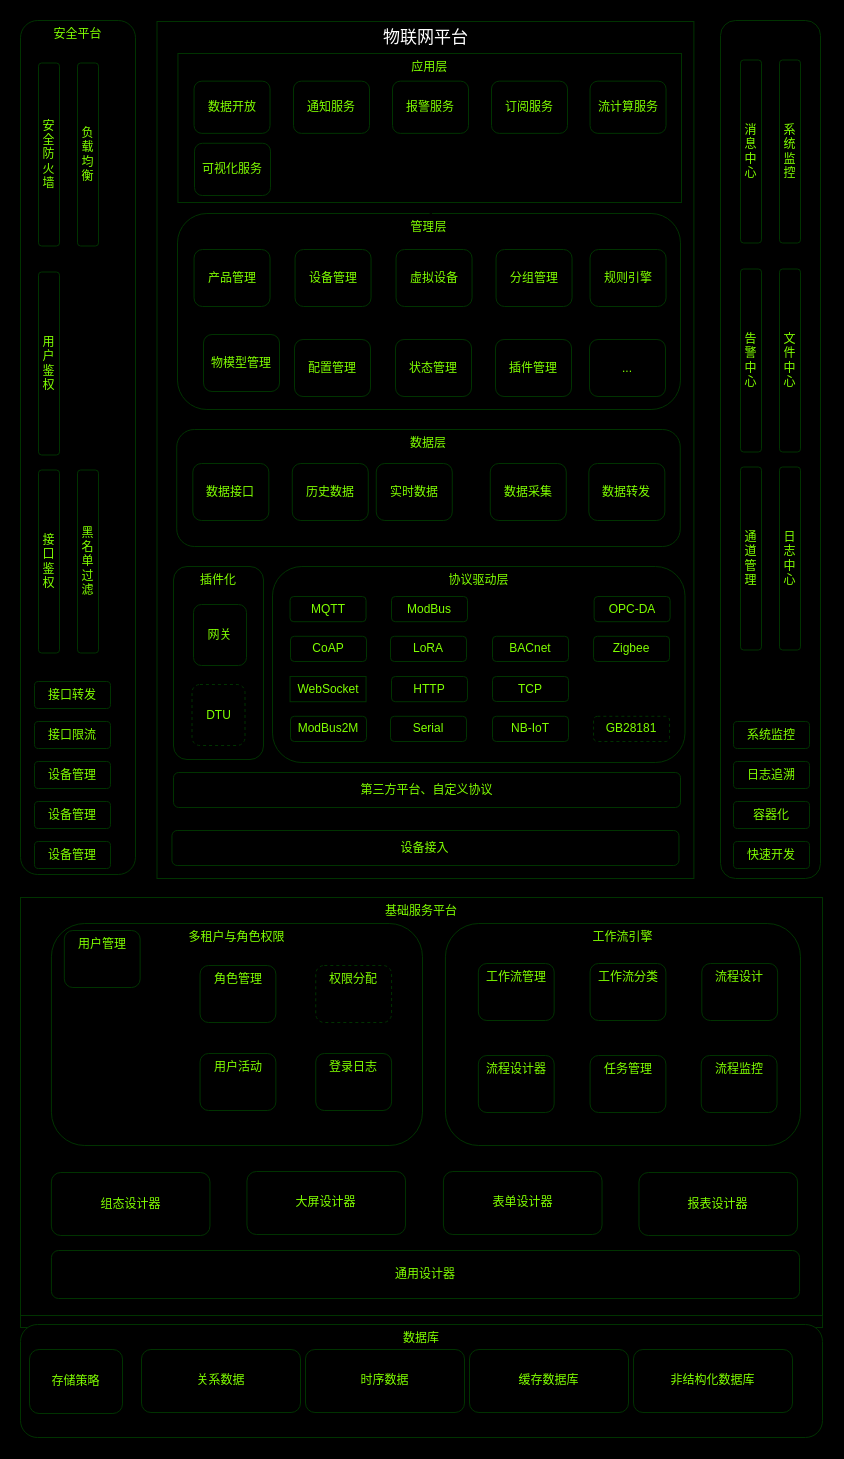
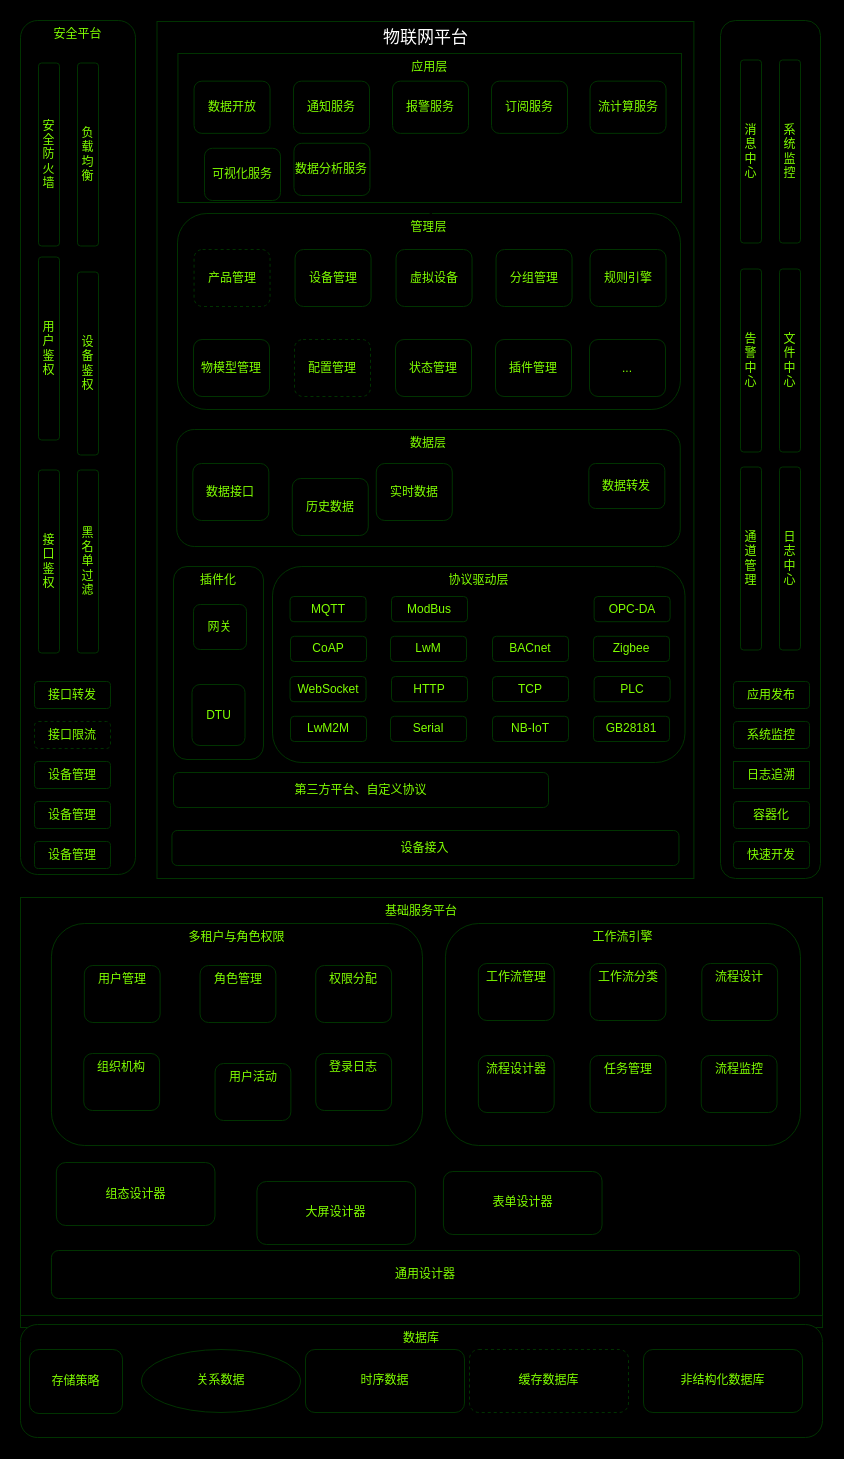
(233, 169) -> (243, 174)
none -> (332, 169)
(232, 278) -> (232, 278)
(242, 363) -> (232, 368)
(49, 364) -> (49, 349)
none -> (88, 364)
(333, 368) -> (333, 368)
(330, 492) -> (330, 507)
(528, 492) -> none
(627, 492) -> (627, 486)
(220, 635) -> (220, 627)
(429, 649) -> (429, 649)
(328, 689) -> (328, 689)
none -> (632, 689)
none -> (772, 695)
(219, 715) -> (219, 715)
(329, 729) -> (329, 729)
(632, 729) -> (632, 729)
(73, 735) -> (73, 735)
(772, 775) -> (772, 775)
(427, 790) -> (361, 790)
(102, 959) -> (122, 994)
(354, 994) -> (354, 994)
none -> (122, 1082)
(238, 1082) -> (253, 1092)
(326, 1203) -> (336, 1213)
(131, 1204) -> (136, 1194)
(718, 1204) -> none
(221, 1381) -> (221, 1381)
(549, 1381) -> (549, 1381)
(713, 1381) -> (723, 1381)
